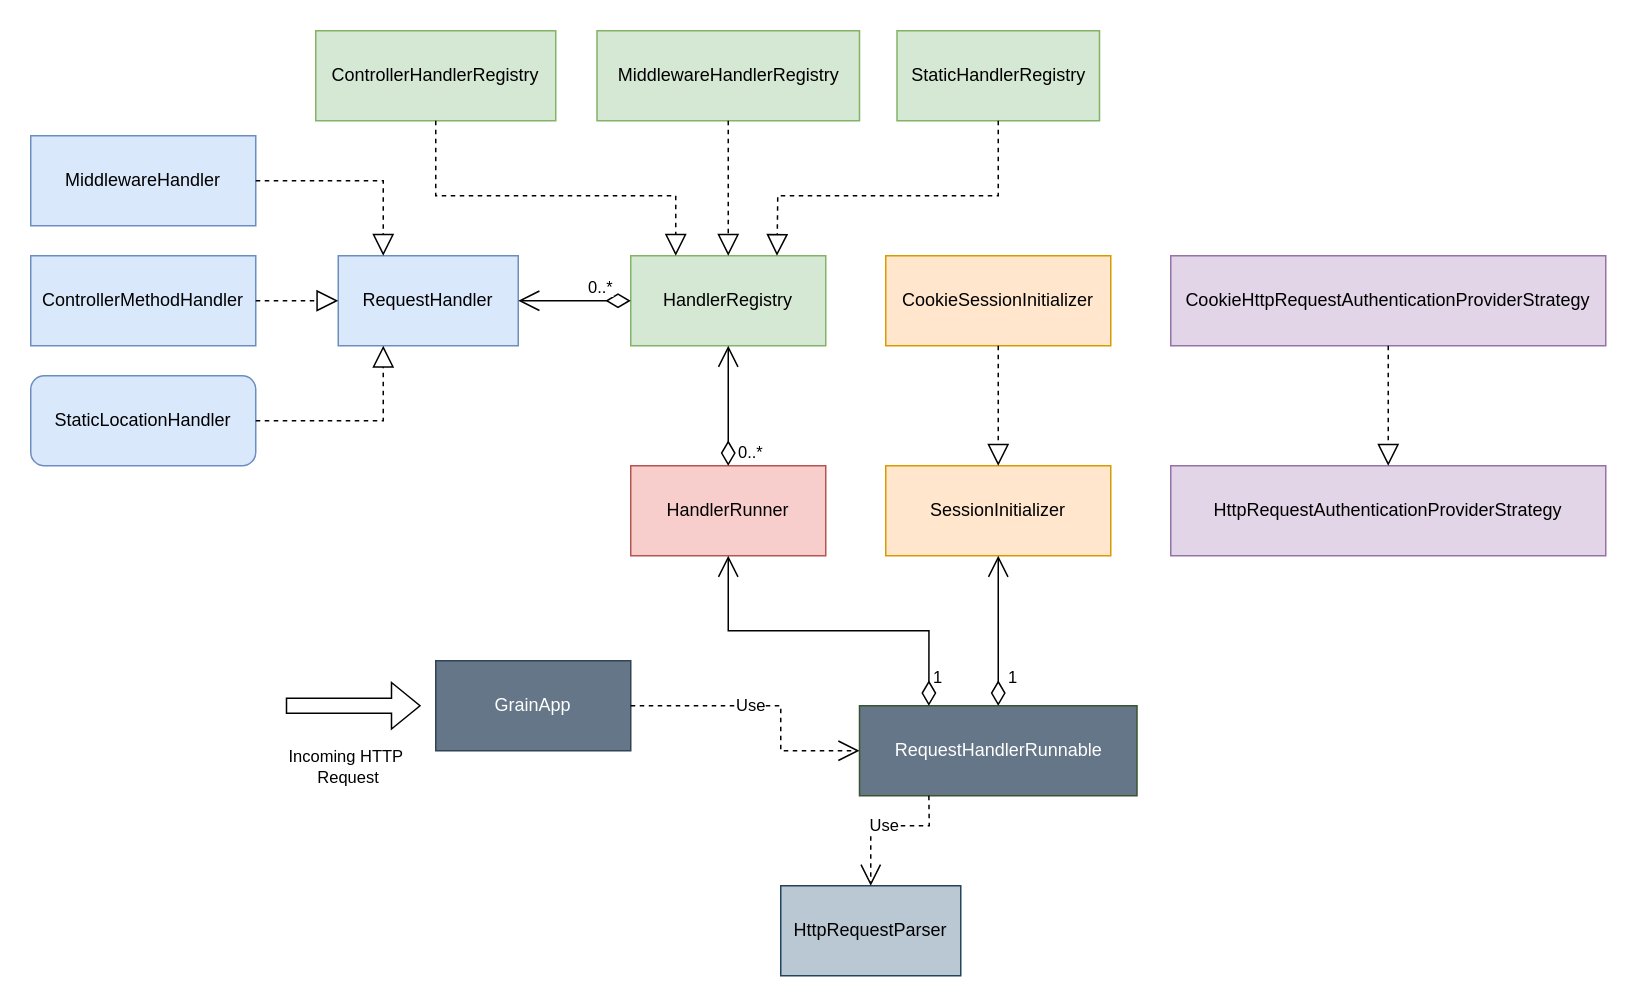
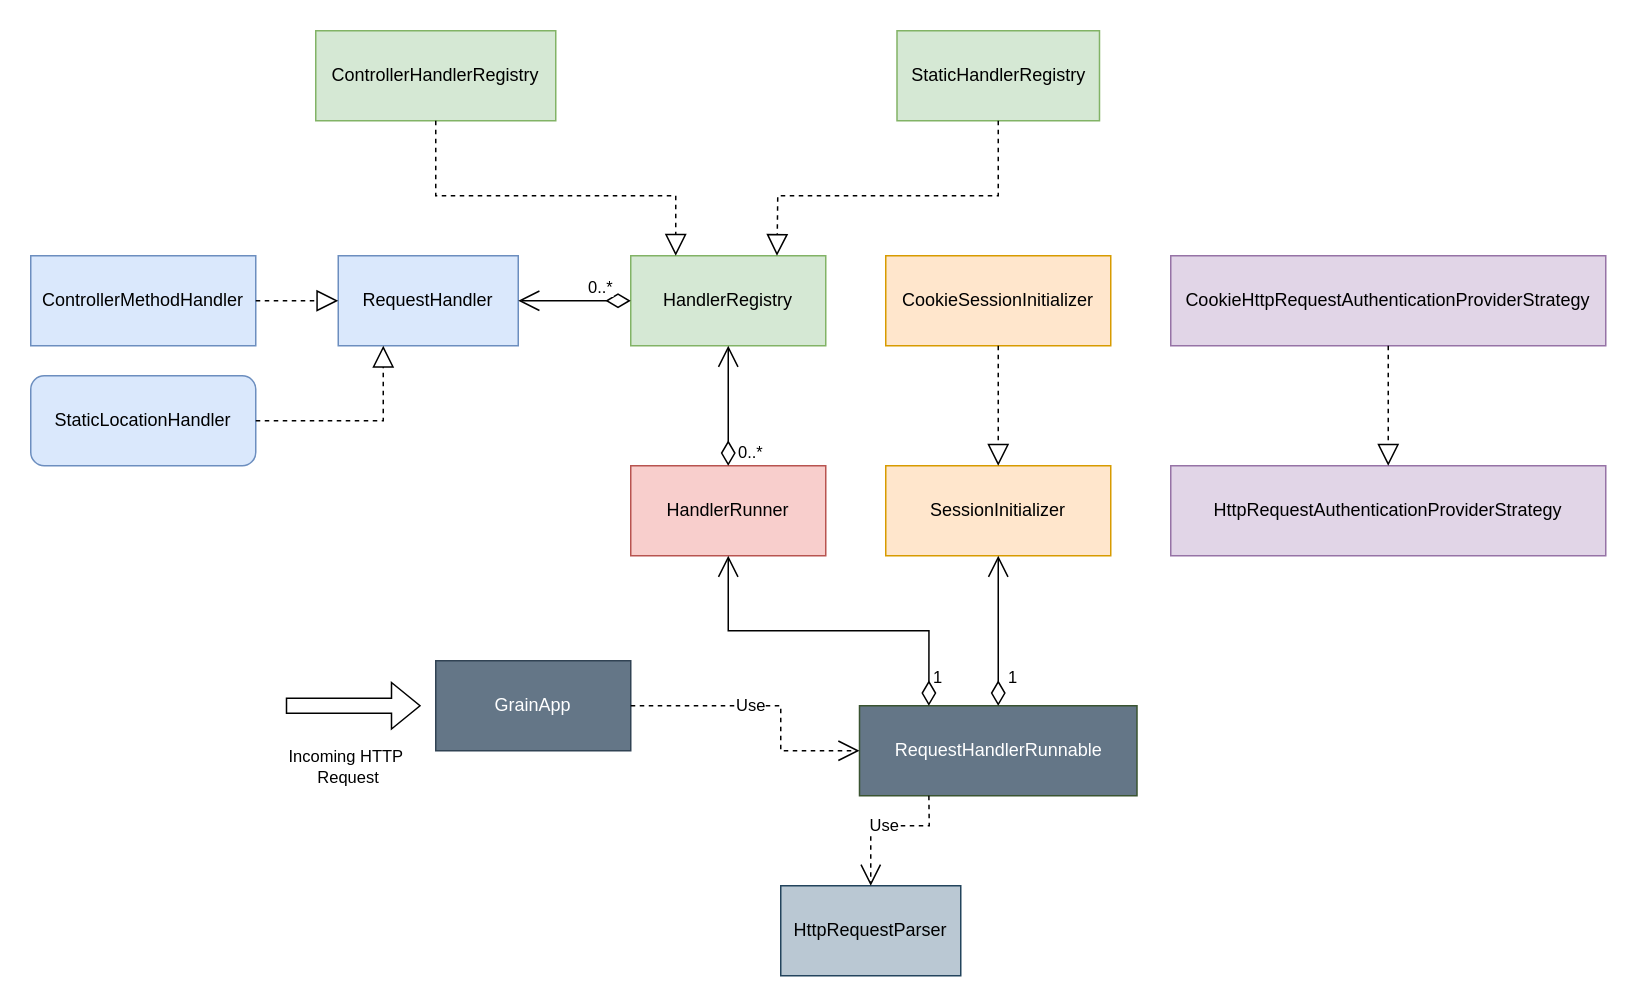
(728, 76) -> none
(728, 177) -> none
(143, 181) -> none
(346, 181) -> none
